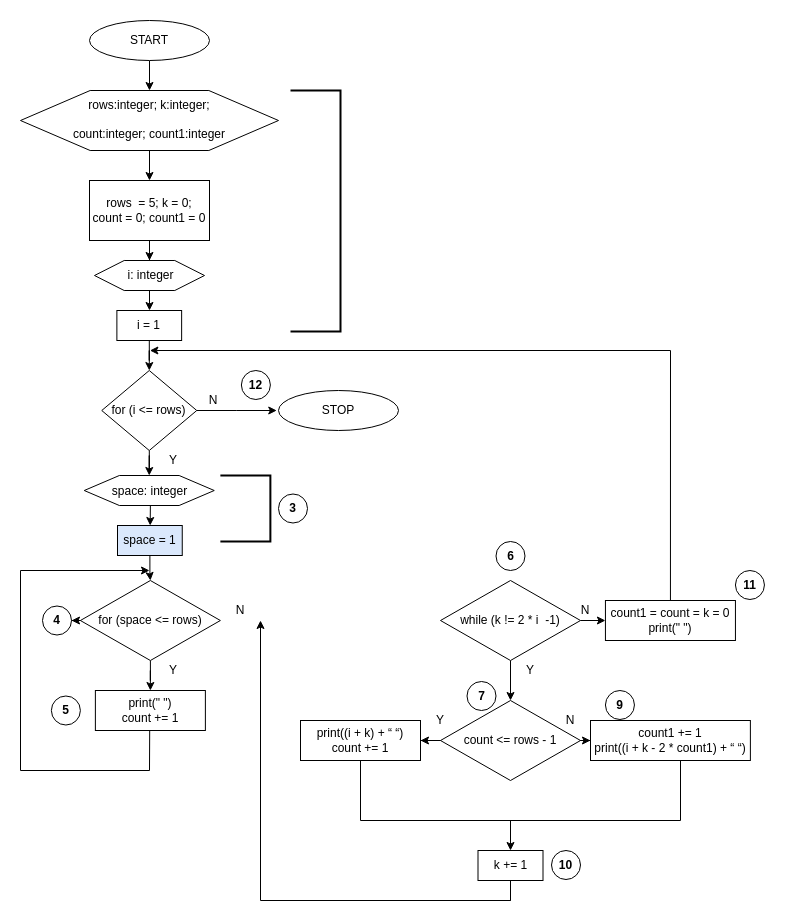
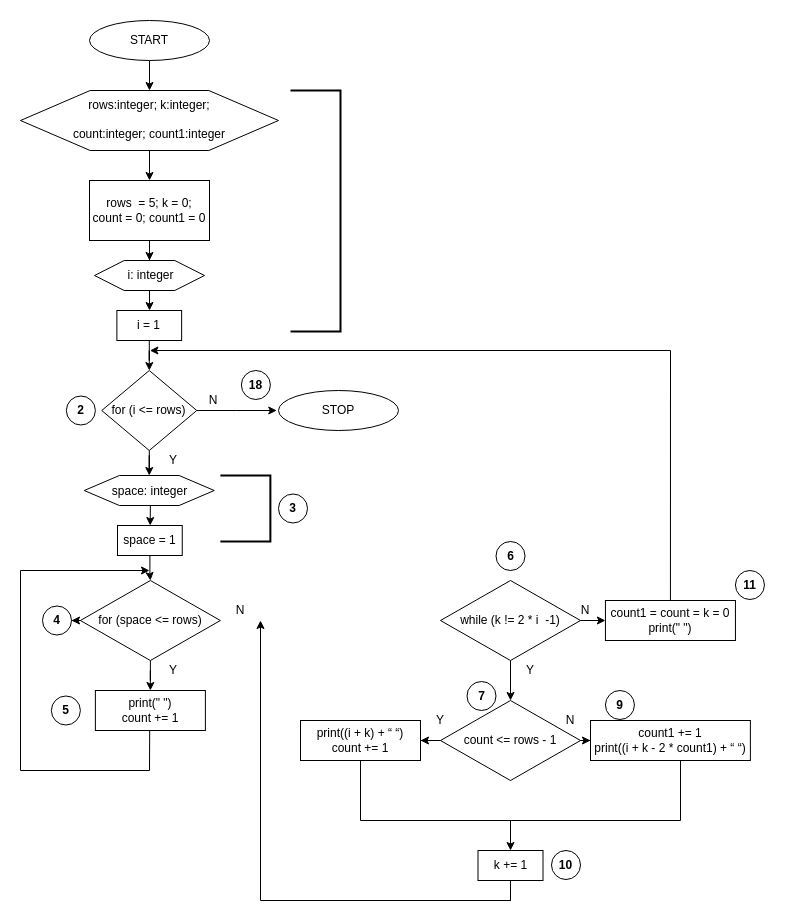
(256, 386) -> (256, 386)
none -> (81, 411)
(150, 541) -> (150, 541)
